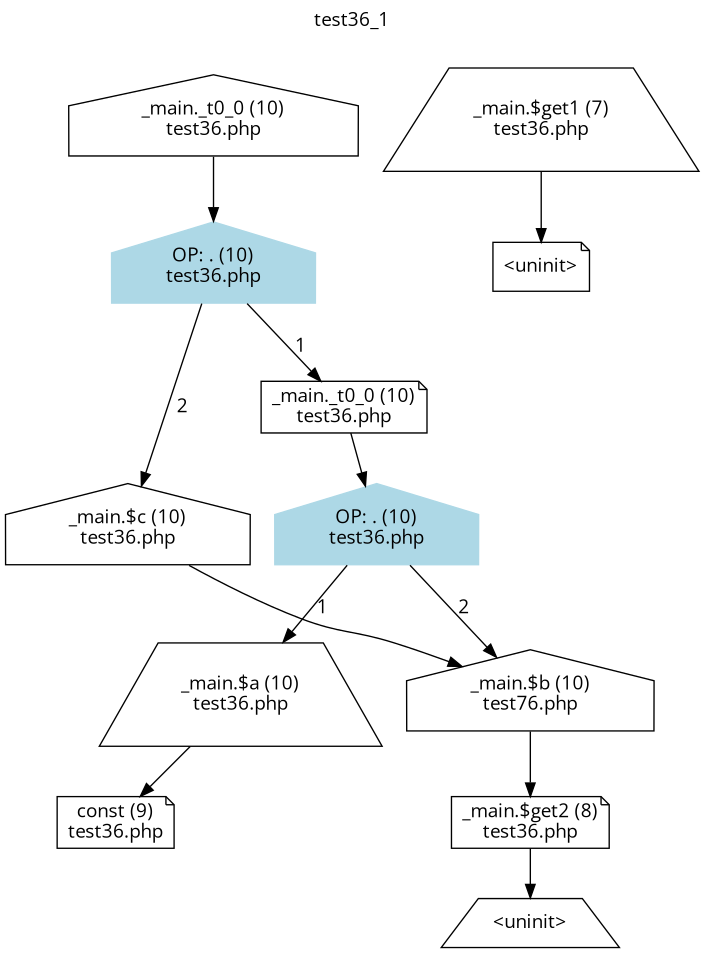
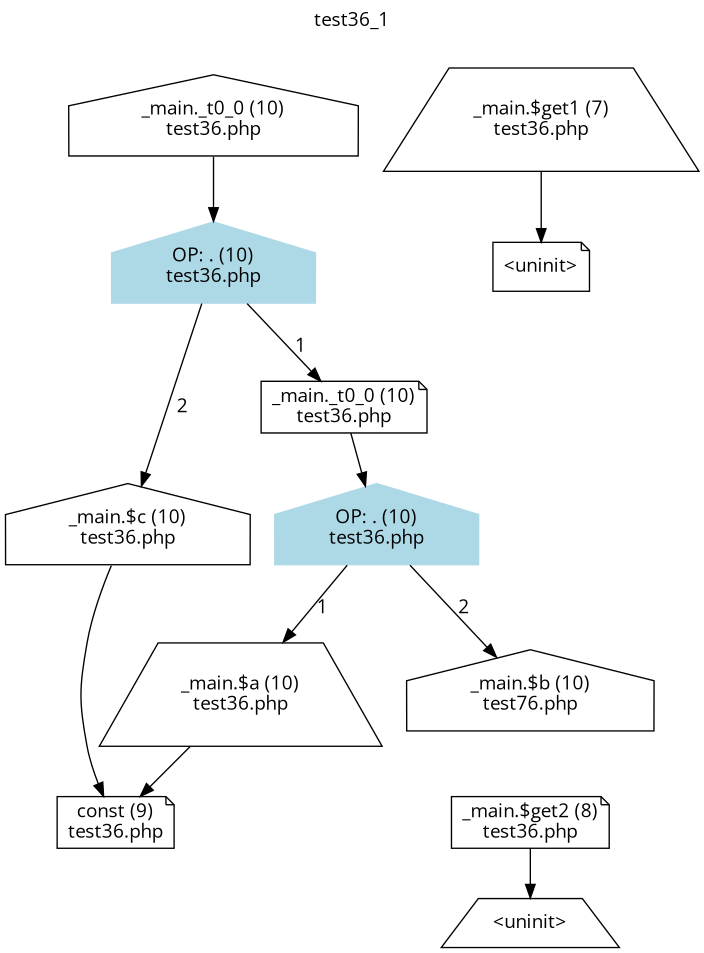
(315, 624) -> (82, 674)
(530, 757) -> none
